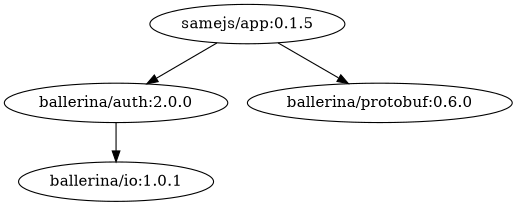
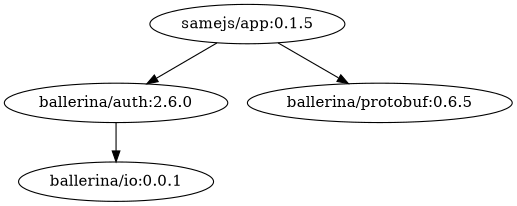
(116, 103) -> (116, 103)
(380, 103) -> (380, 103)
(116, 182) -> (116, 182)
